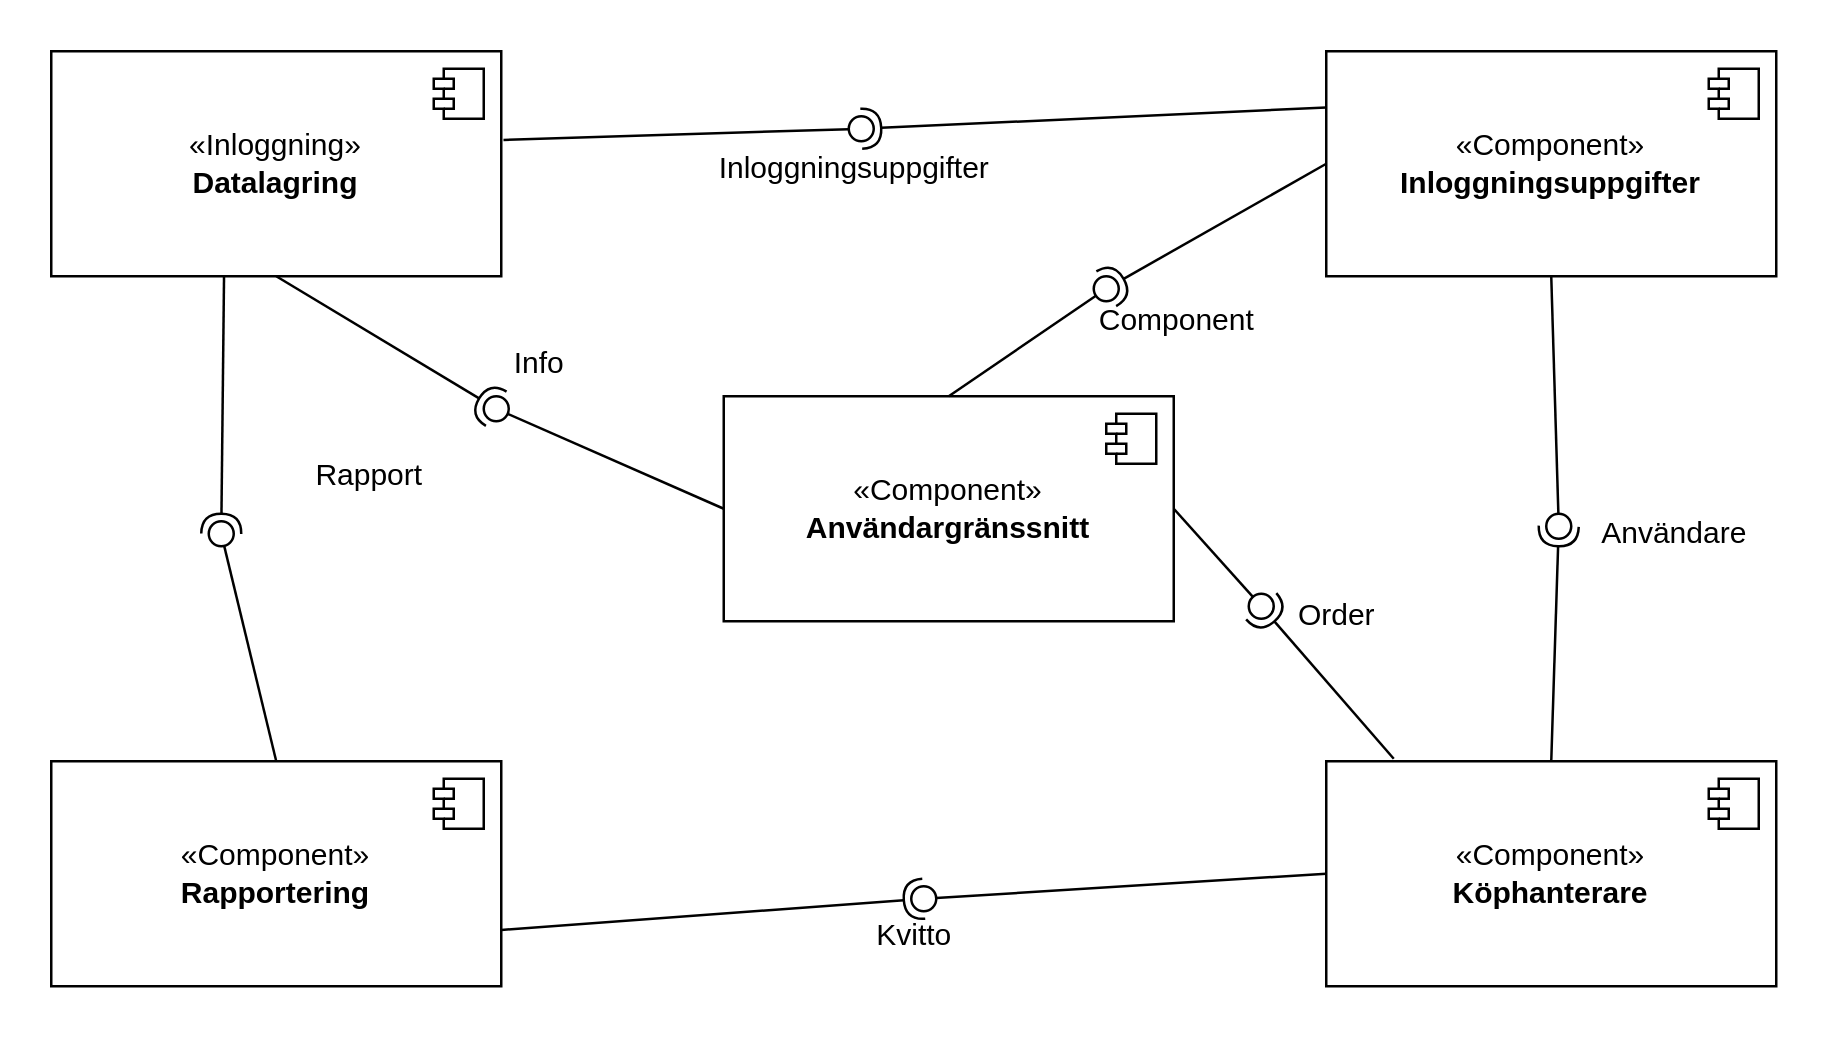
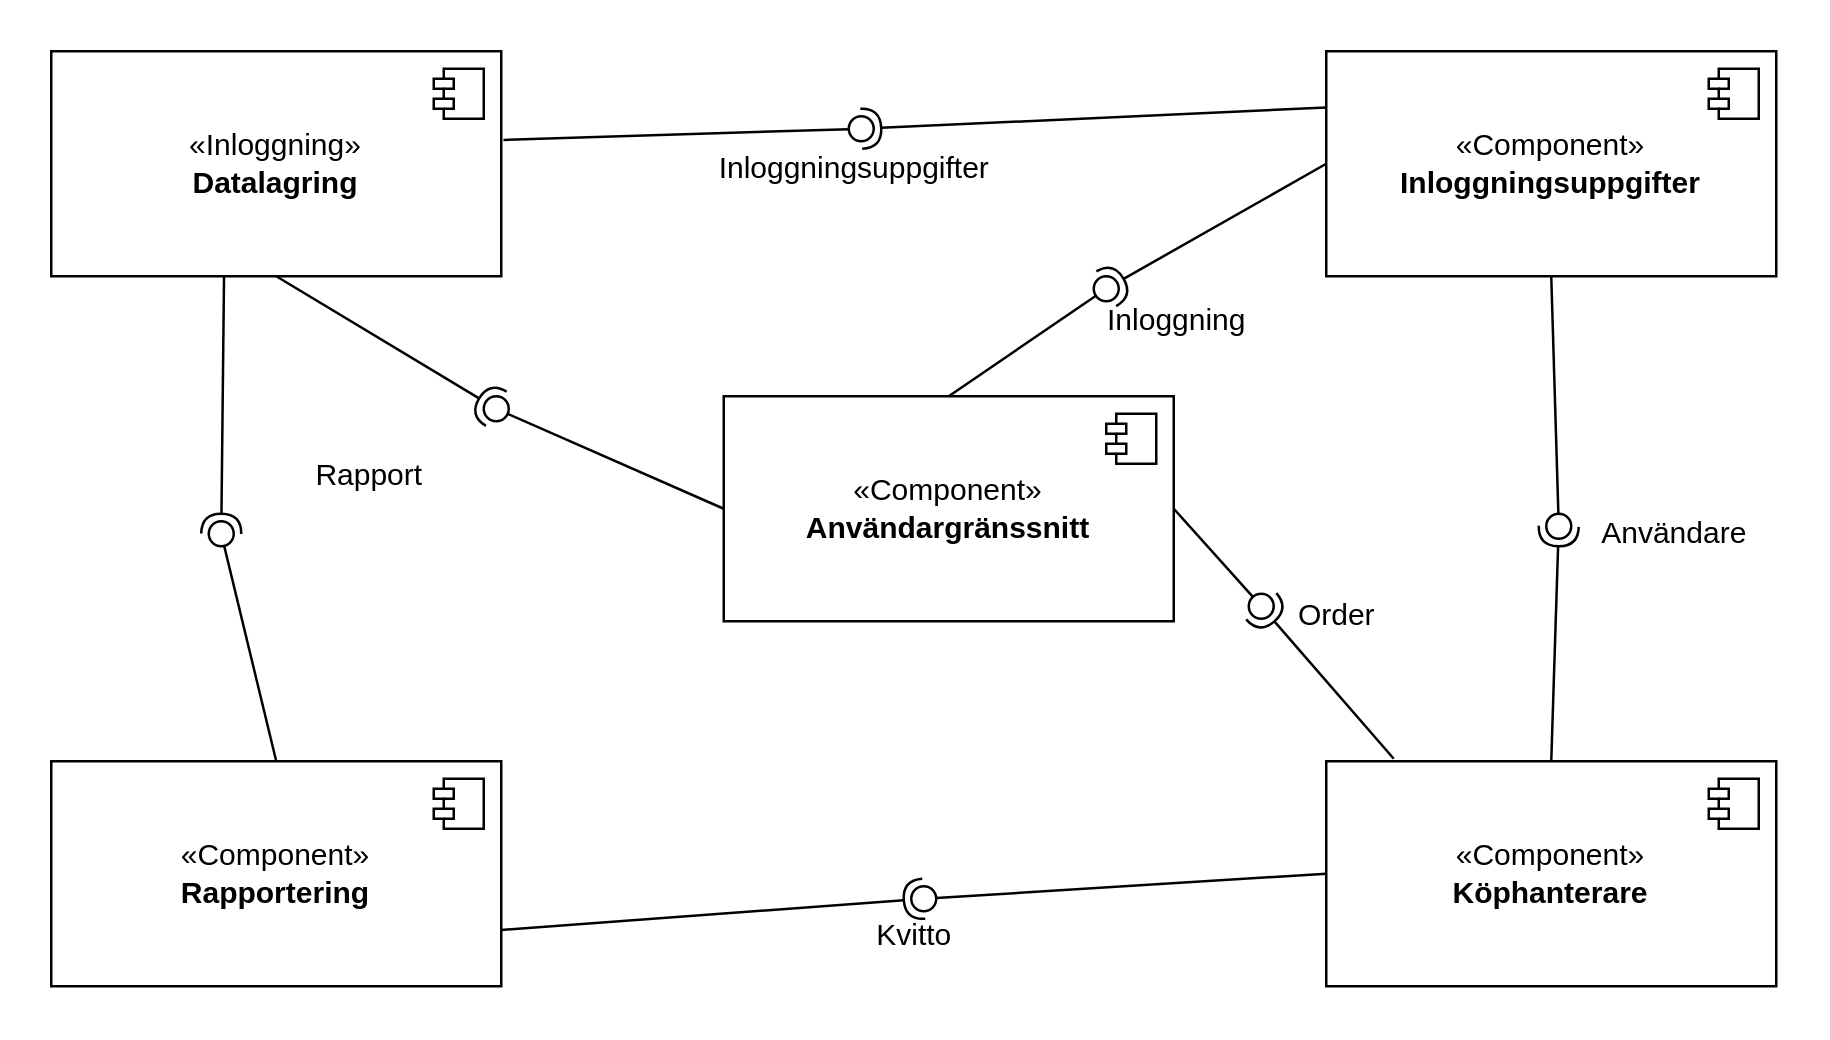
(1178, 321) -> (1178, 321)
(539, 364) -> none
